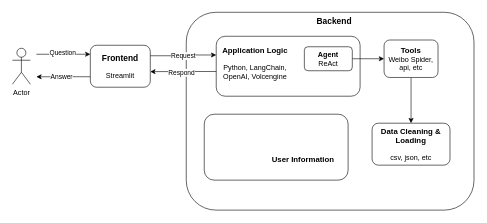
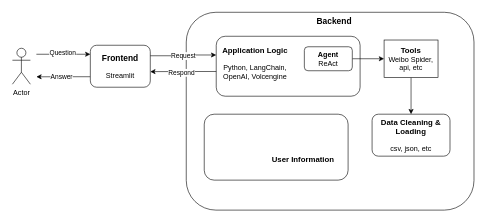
(411, 59) -> (411, 59)
(411, 144) -> (411, 135)
